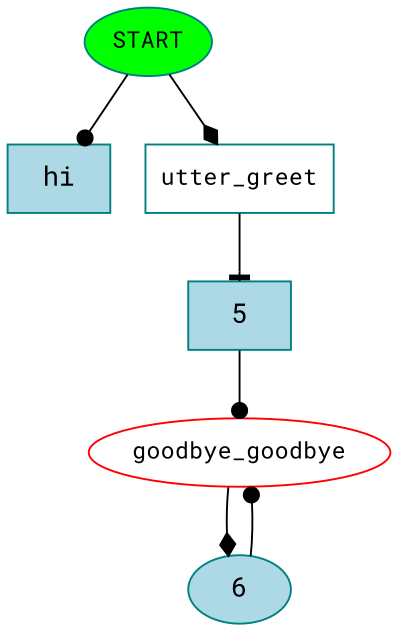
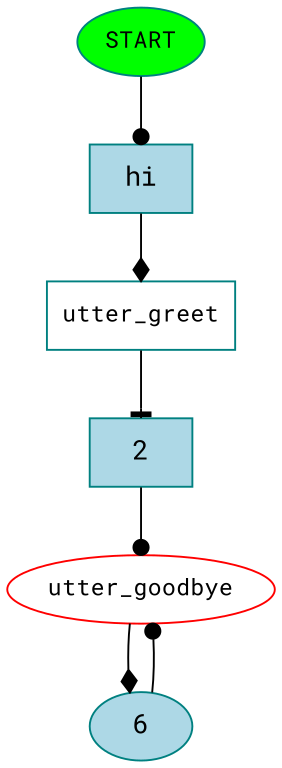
(187, 100) -> (141, 236)
(240, 316) -> (141, 453)
(240, 453) -> (141, 589)
